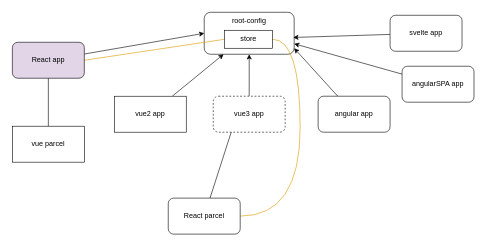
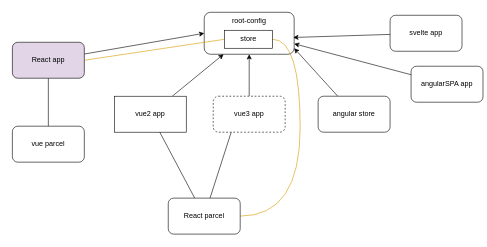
(438, 84) -> (447, 84)
(354, 114) -> (354, 114)
(48, 144) -> (48, 144)
none -> (177, 165)
